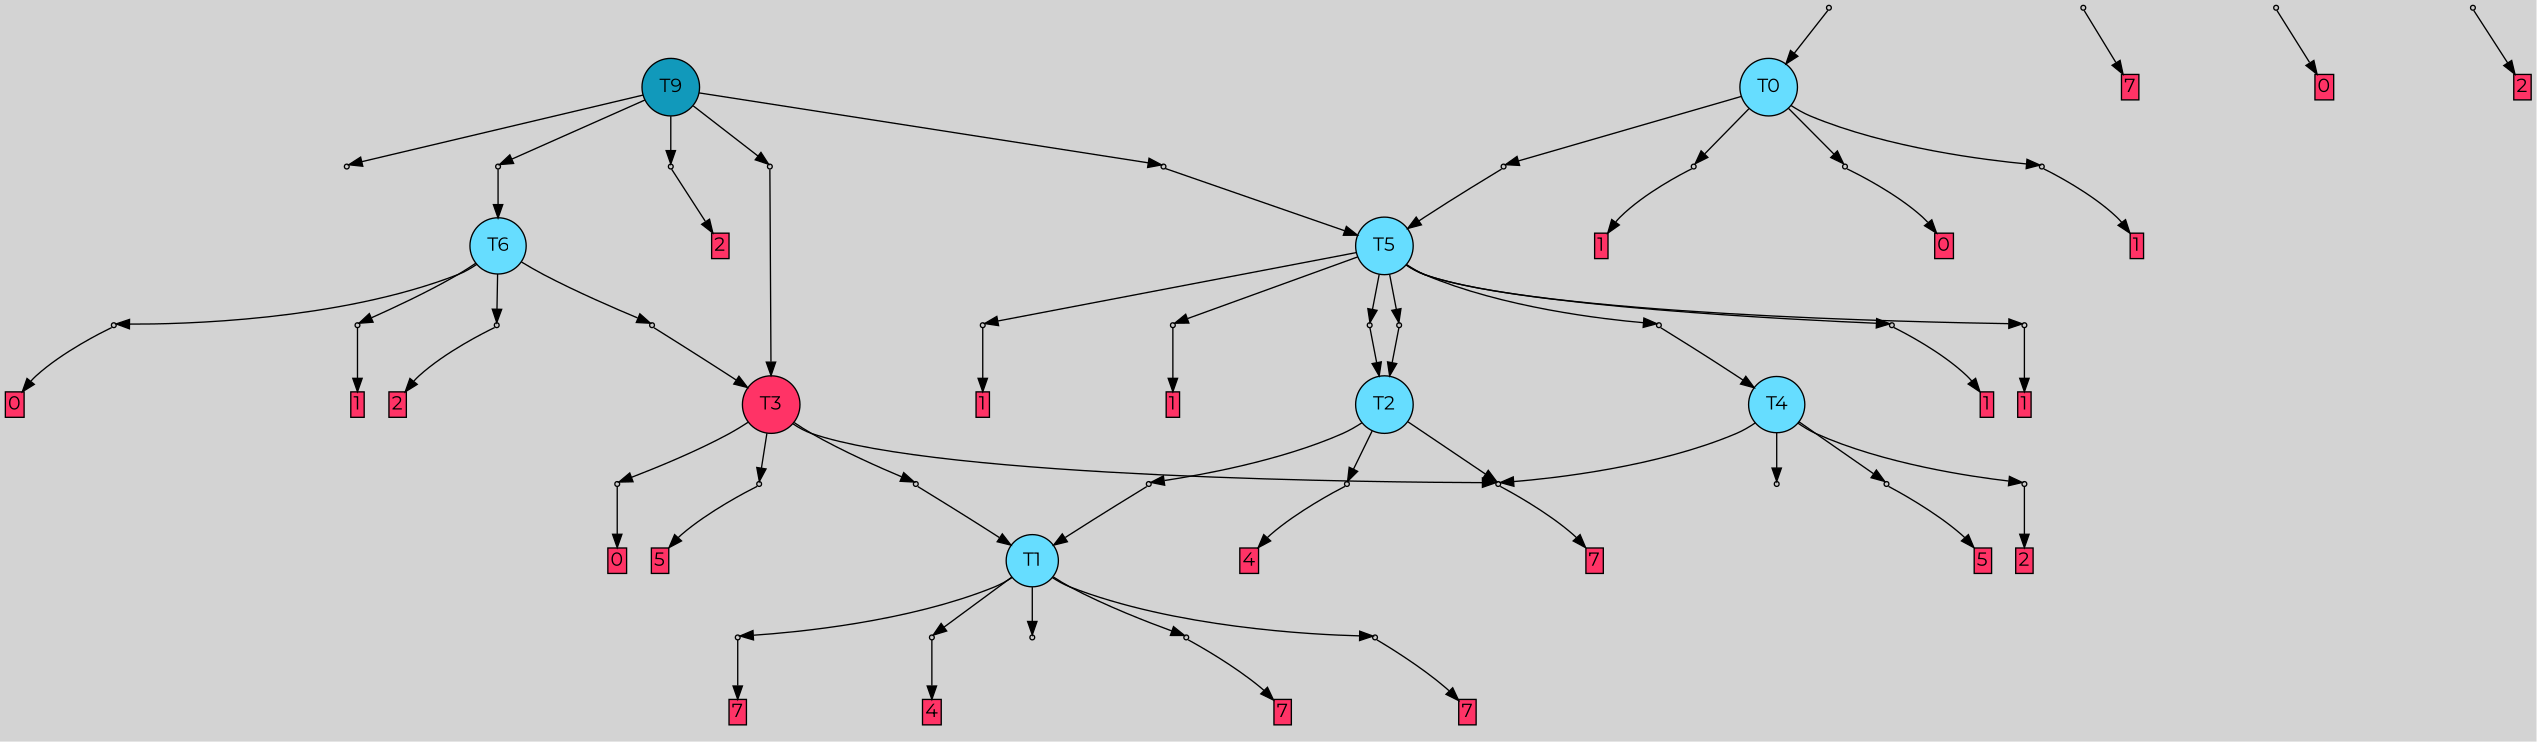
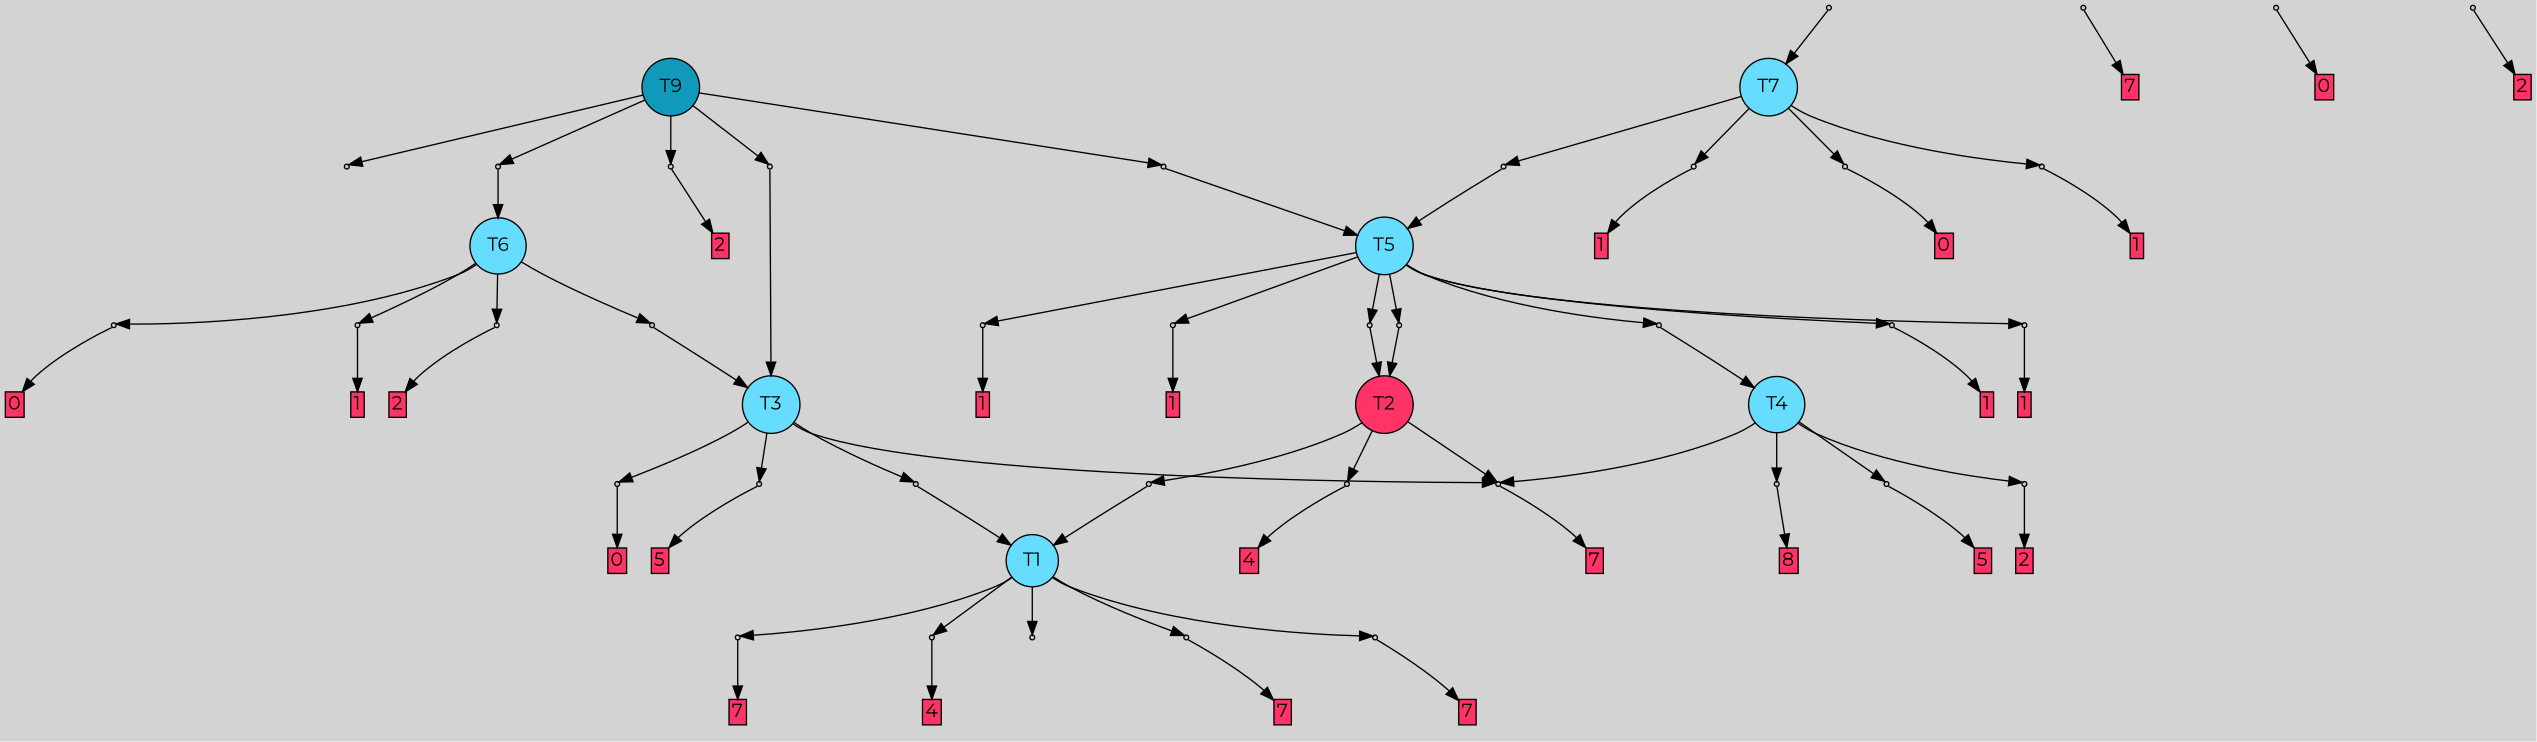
(1769, 87) -> (1769, 87)
(771, 405) -> (771, 405)
(1384, 405) -> (1384, 405)
none -> (1789, 561)
